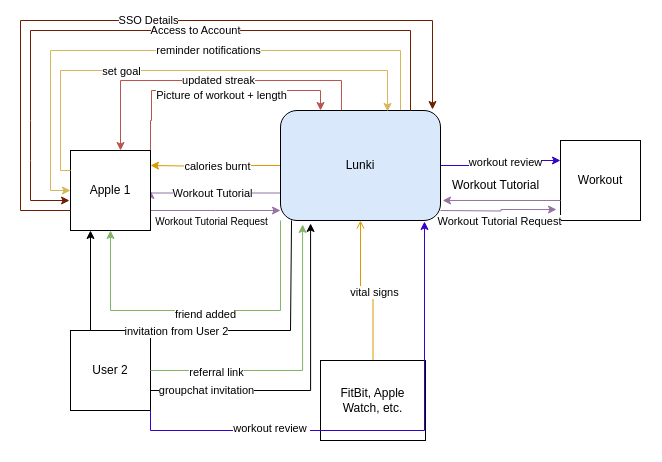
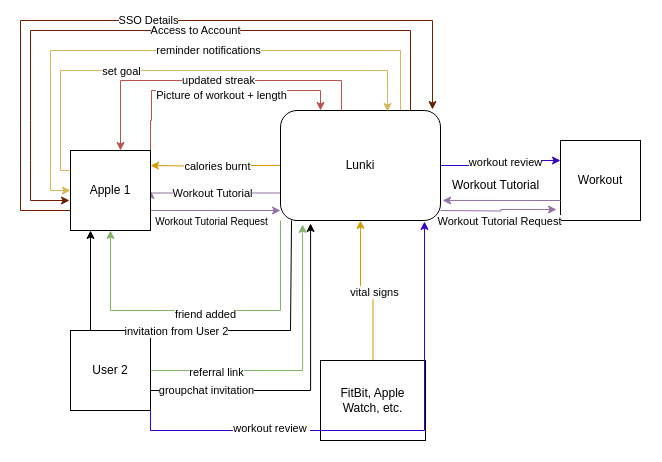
(361, 166) -> (361, 166)
(361, 226) -> (361, 228)
